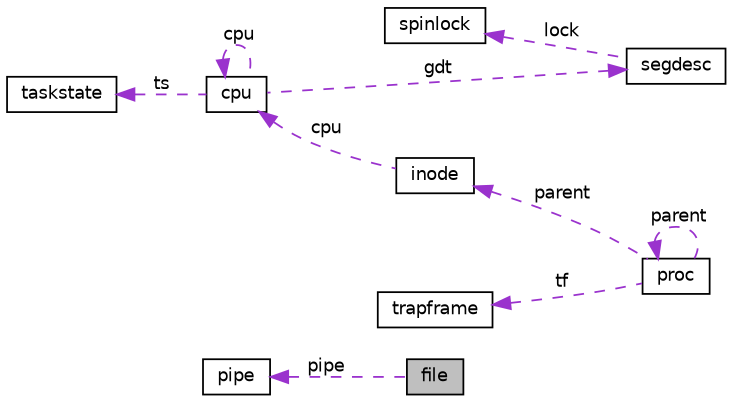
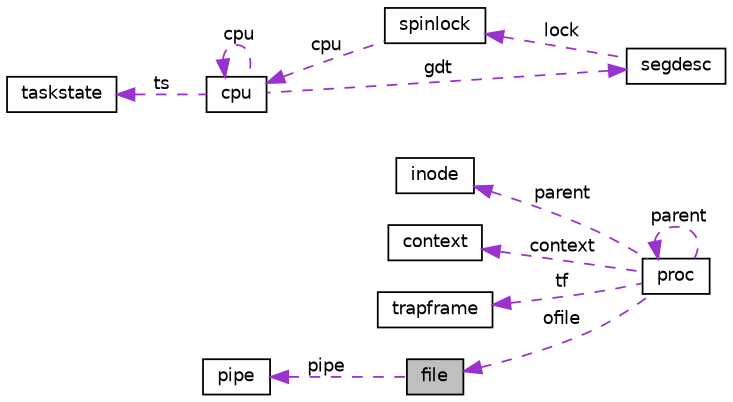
(333, 151) -> (334, 58)
none -> (435, 243)
none -> (571, 340)
